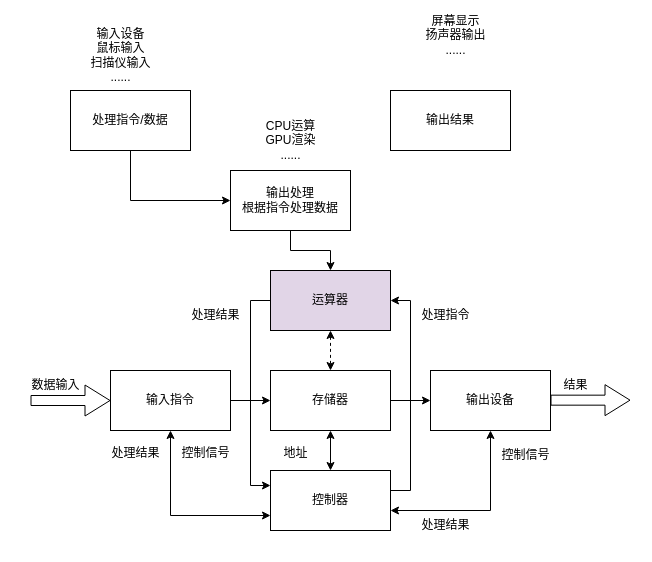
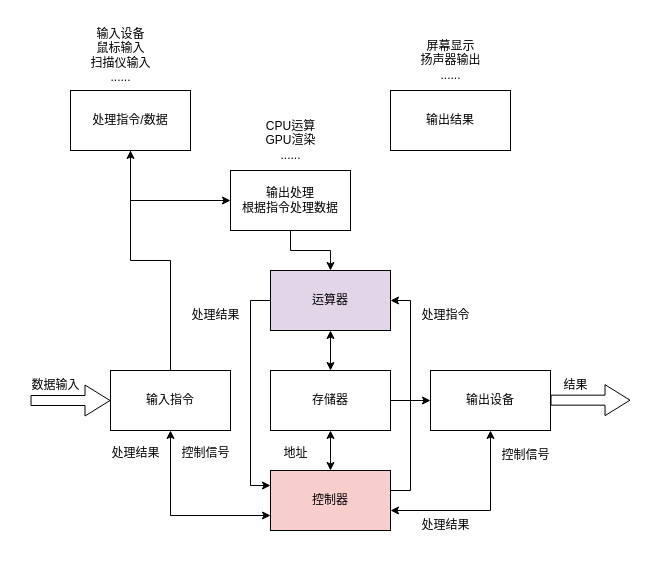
(456, 36) -> (451, 61)
(331, 350) -> (331, 350)
(247, 401) -> (171, 267)
(331, 501) -> (331, 501)
